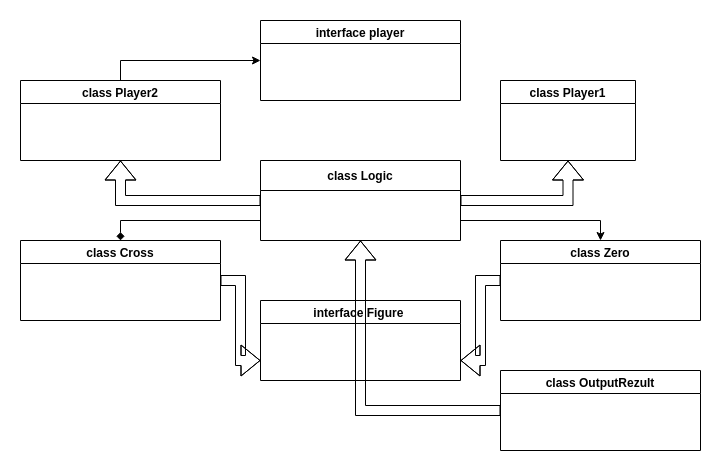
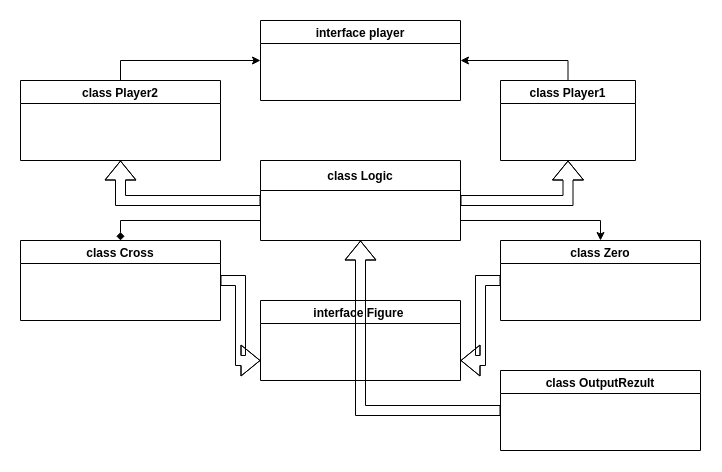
none -> (528, 61)
